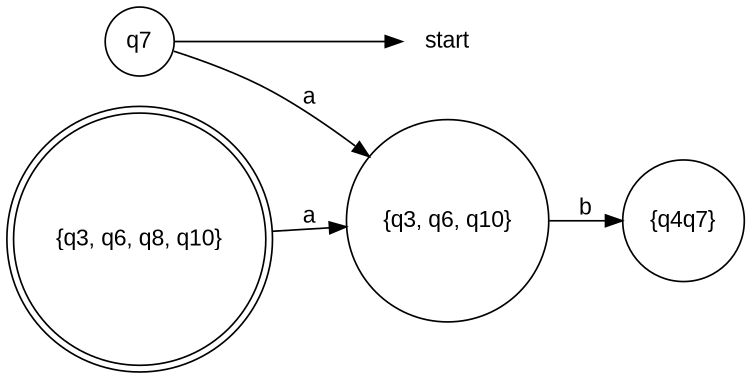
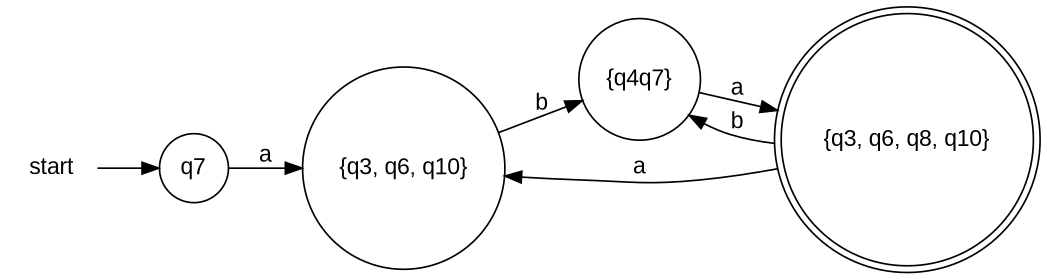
(280, 42) -> (120, 168)
none -> (730, 100)
none -> (738, 137)
